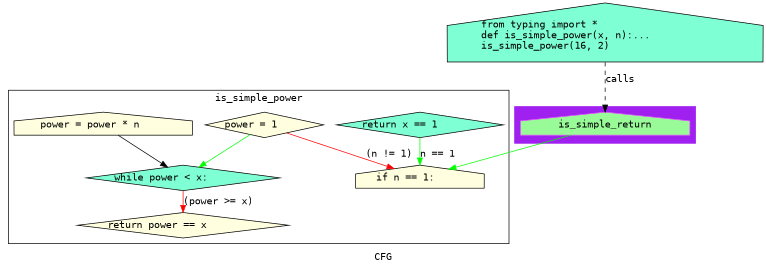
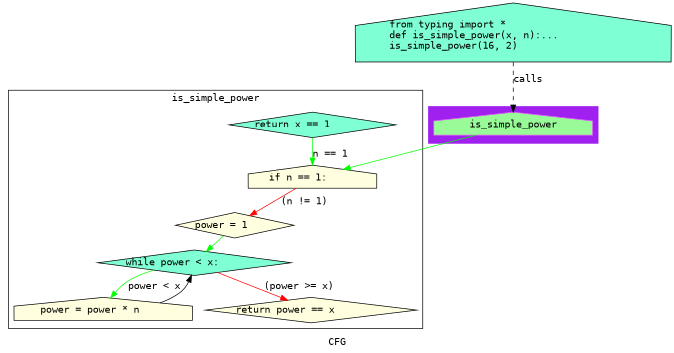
(605, 125) -> (513, 125)
(337, 150) -> (276, 200)
none -> (133, 278)
